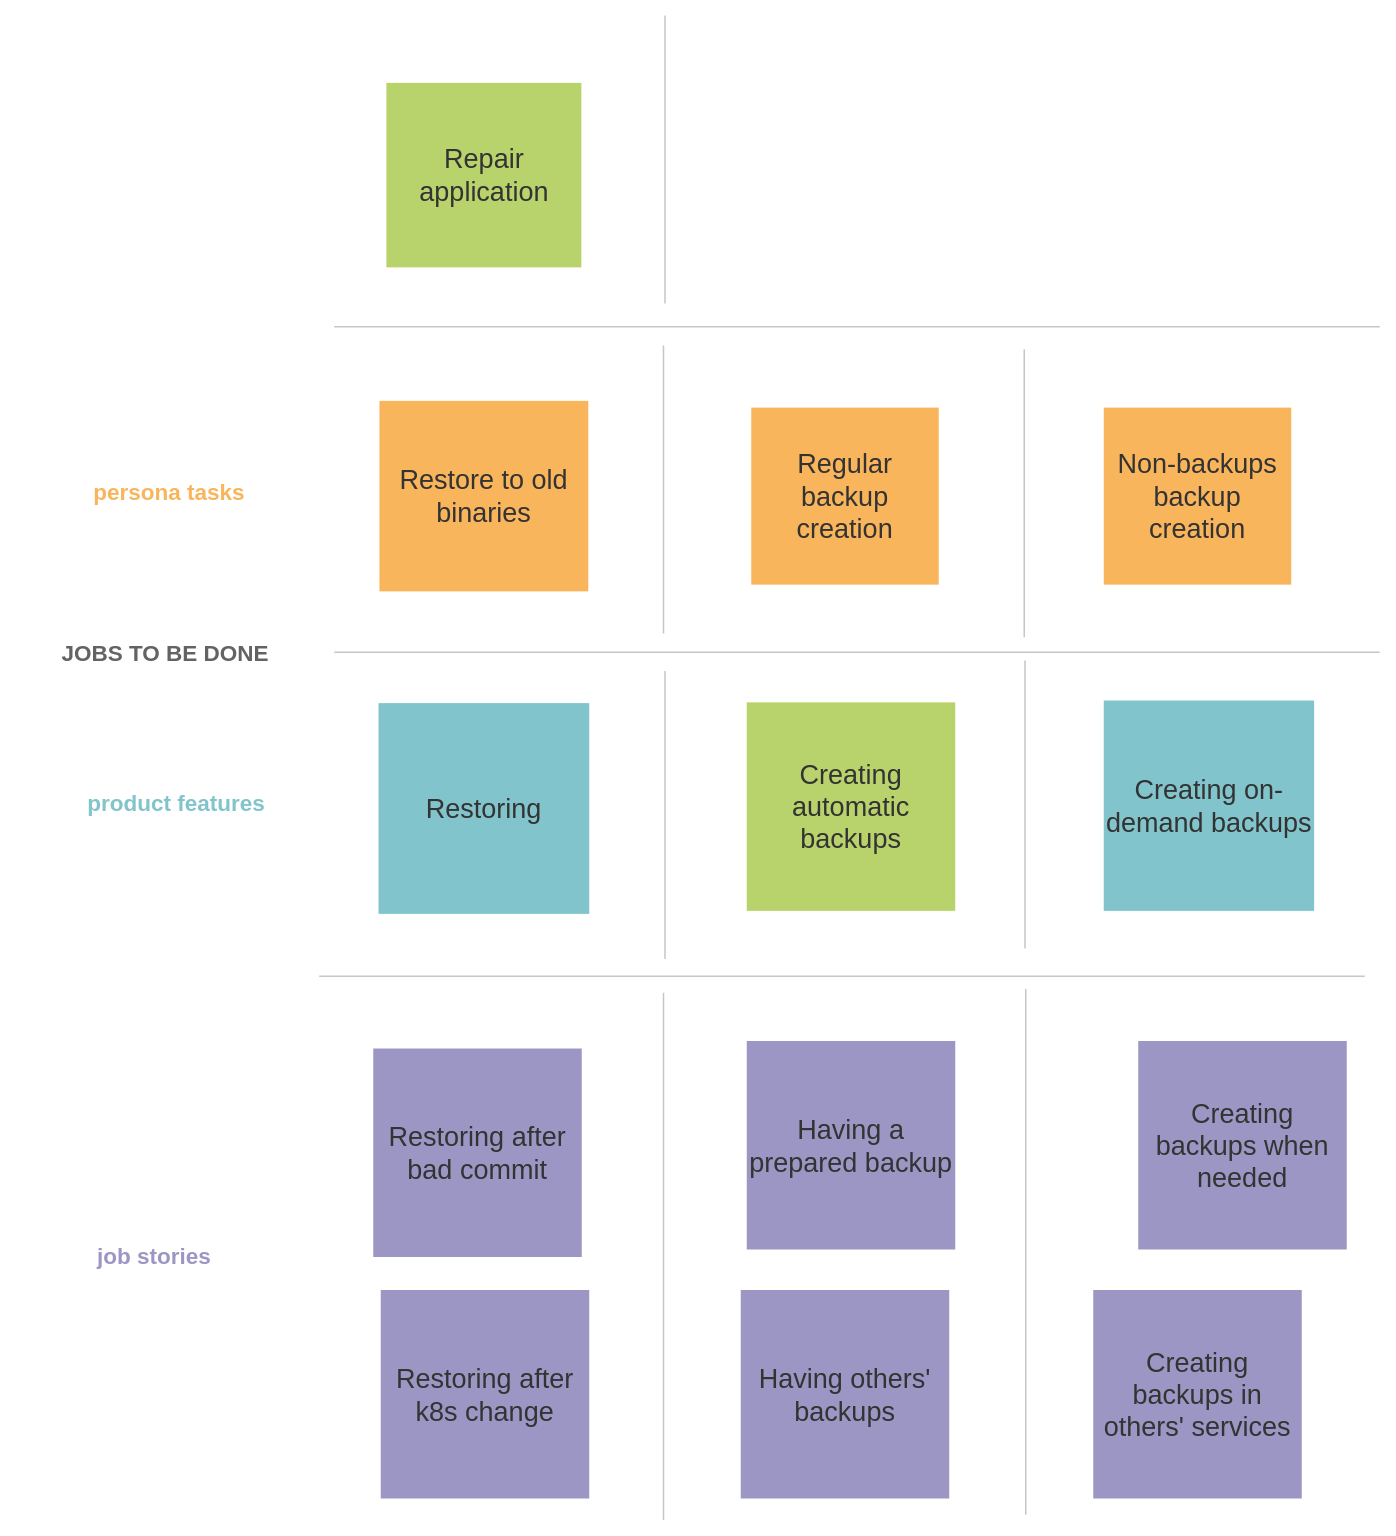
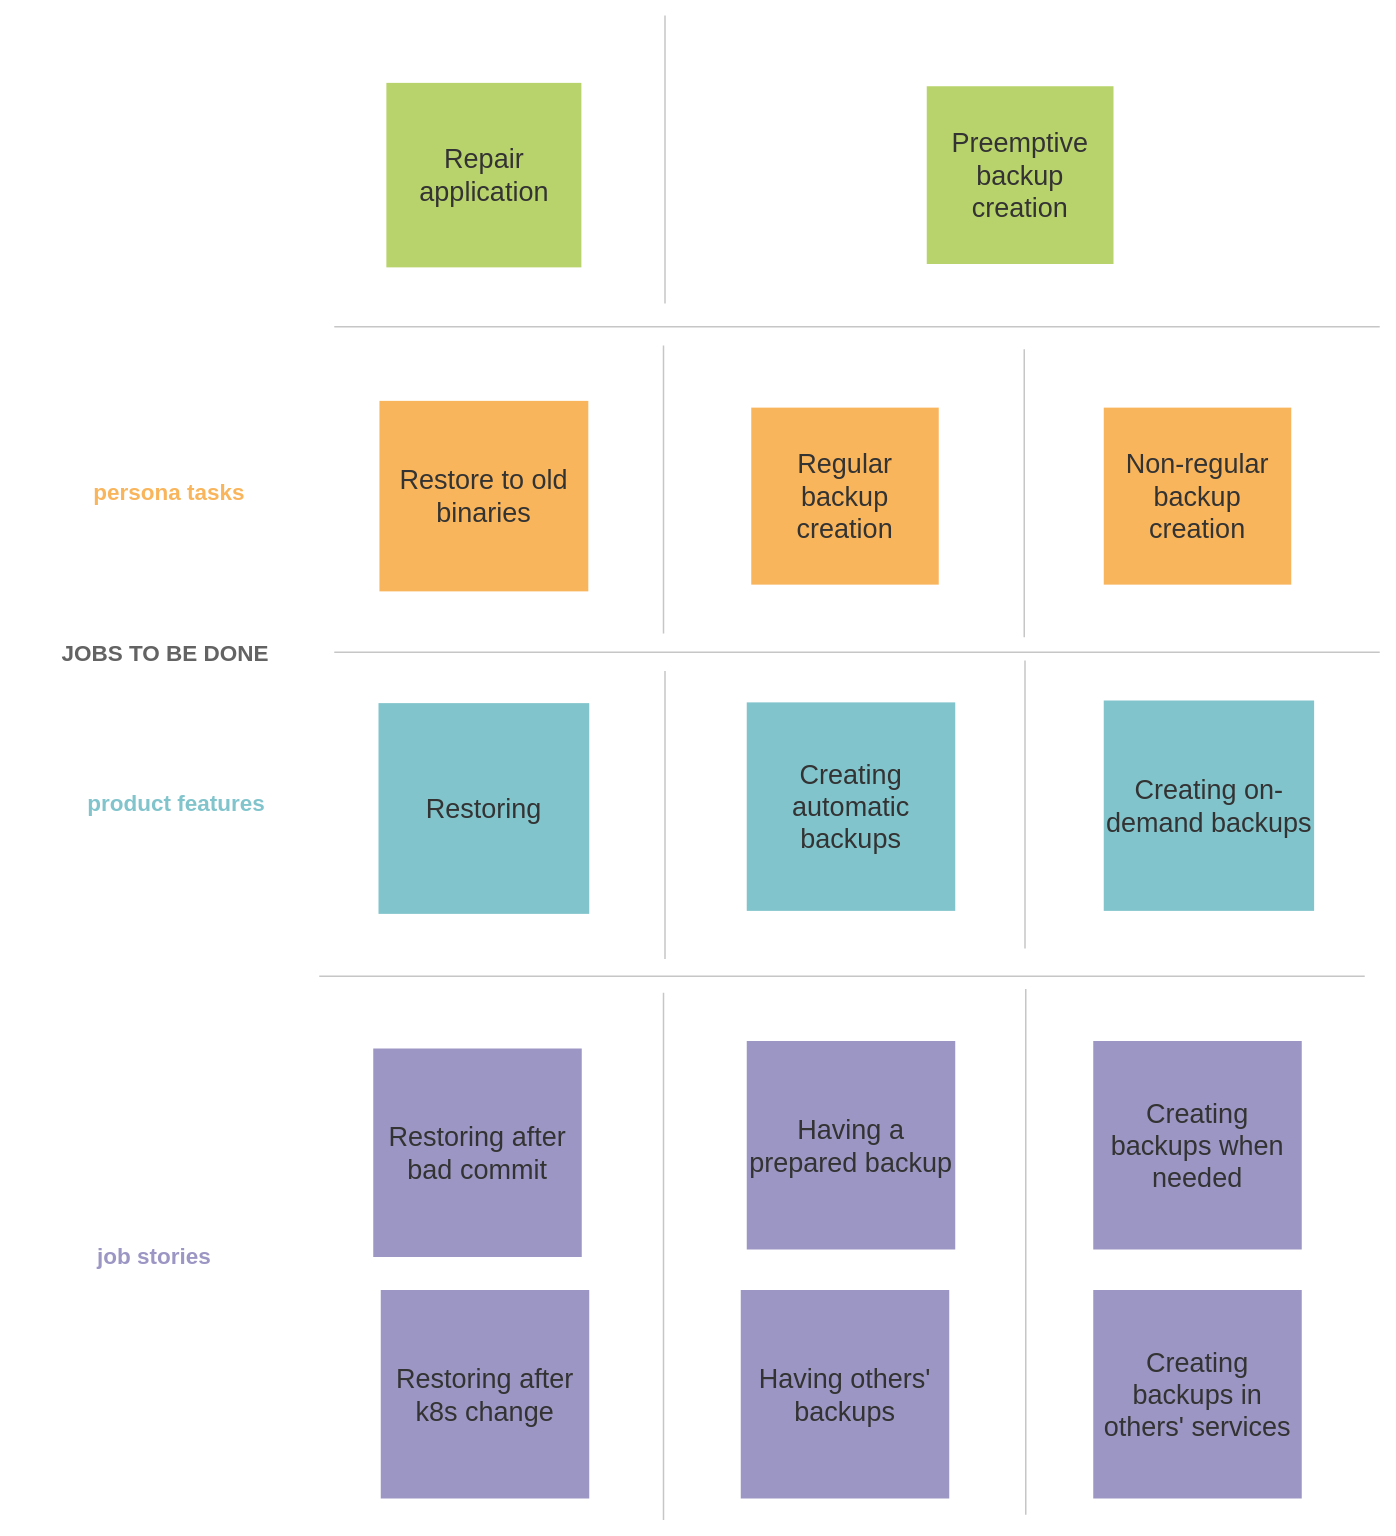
none -> (1020, 175)
(1197, 496) -> (1197, 496)
(851, 807) -> (851, 807)
(1242, 1145) -> (1197, 1145)
